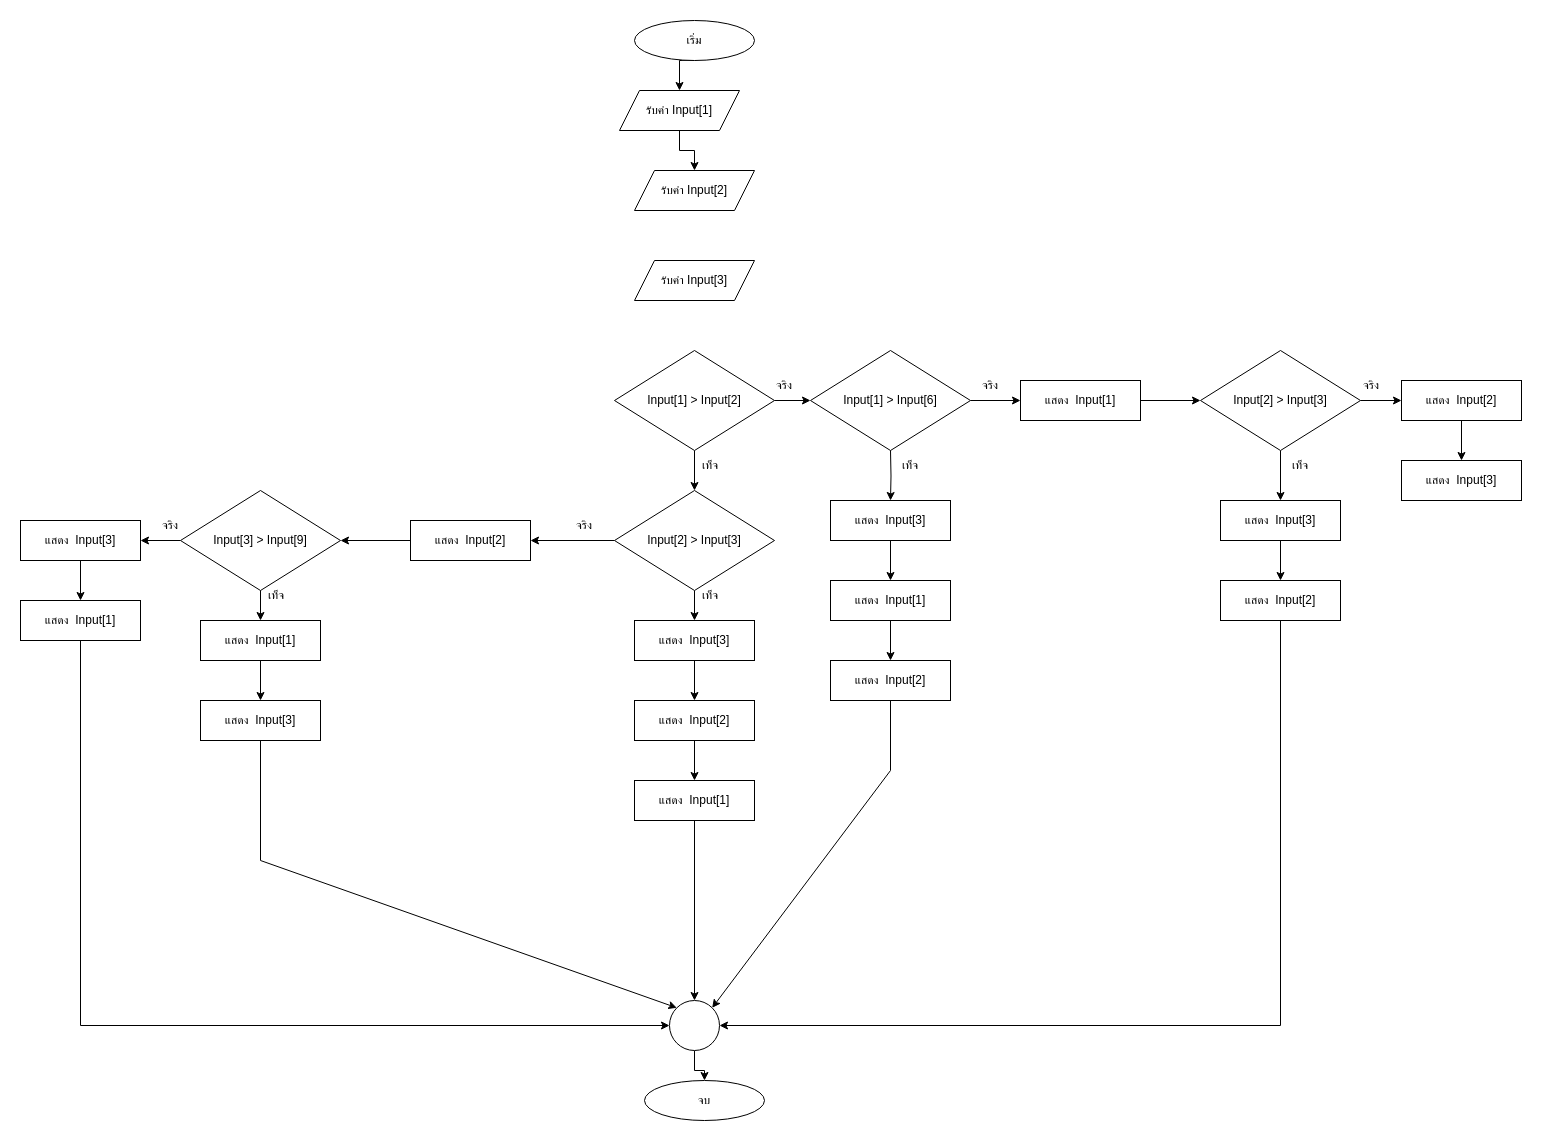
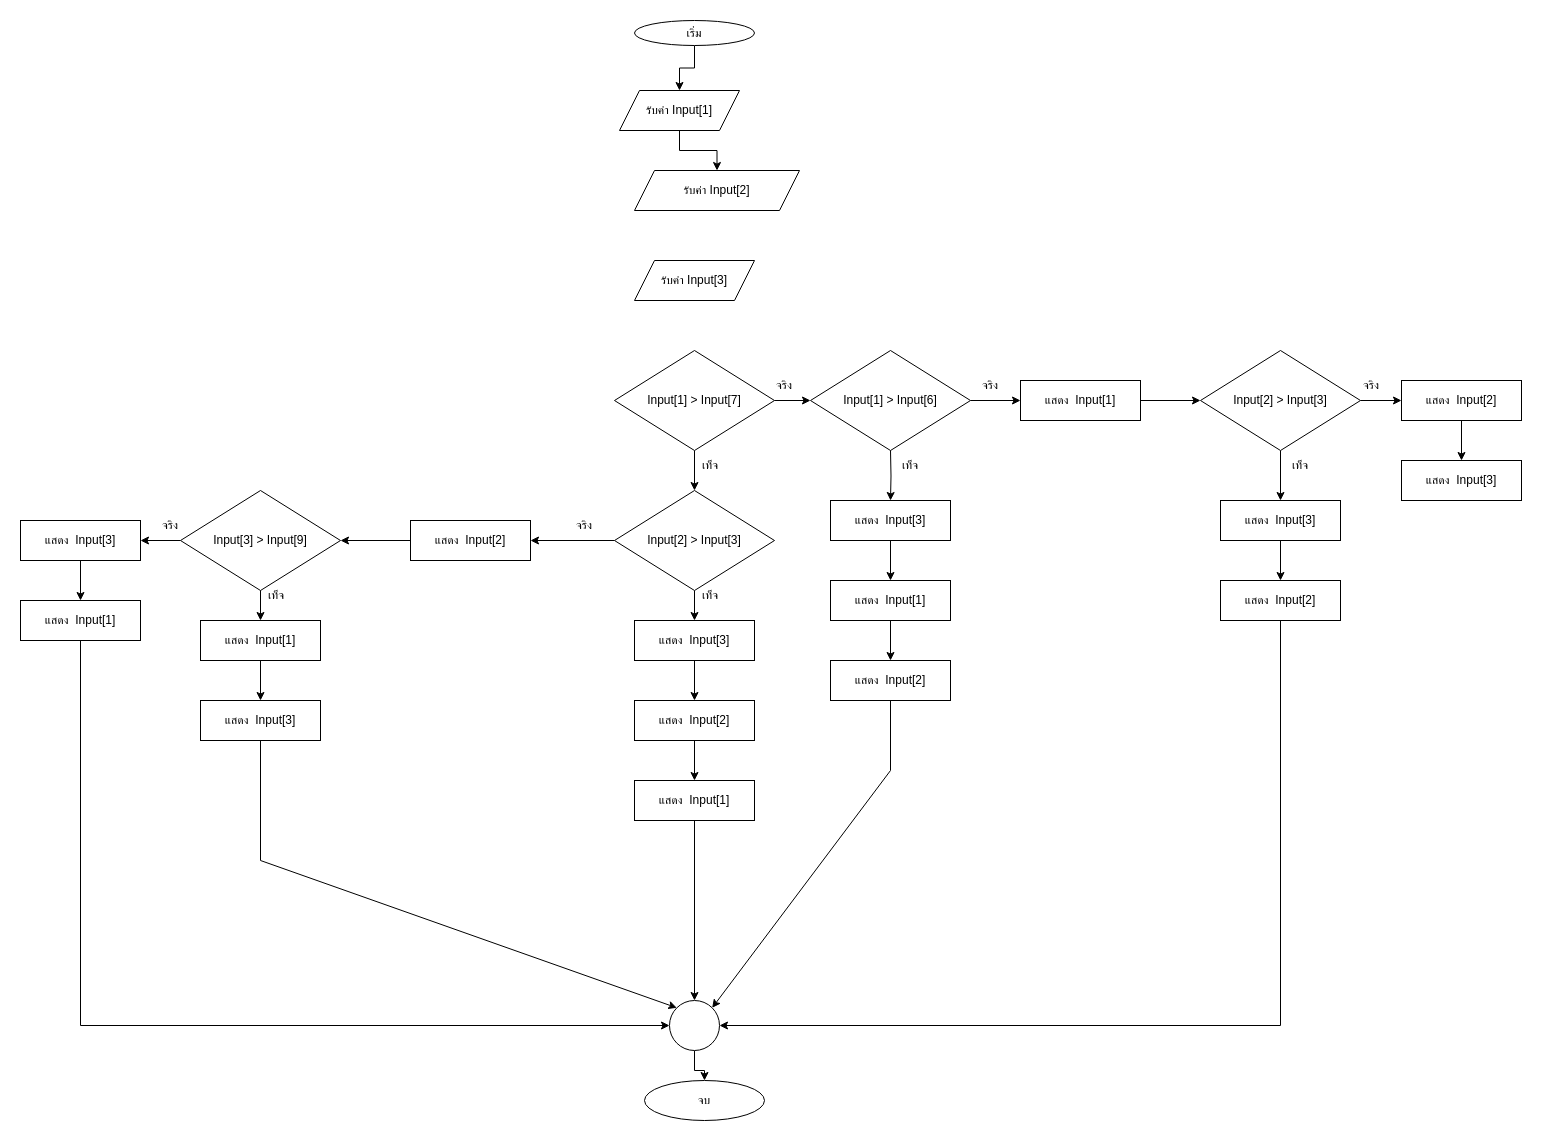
(695, 41) -> (695, 33)
(695, 191) -> (717, 191)
(695, 401) -> (695, 401)
